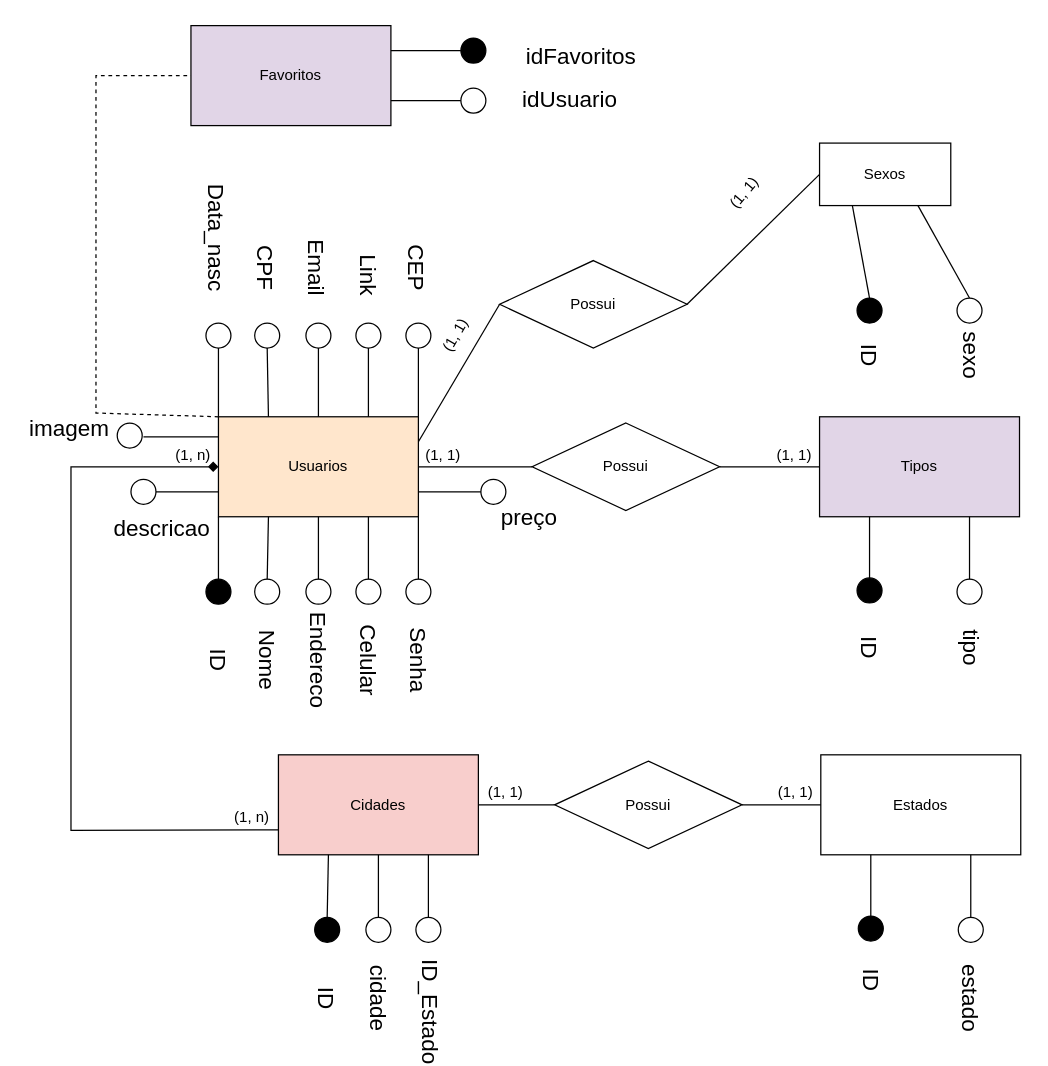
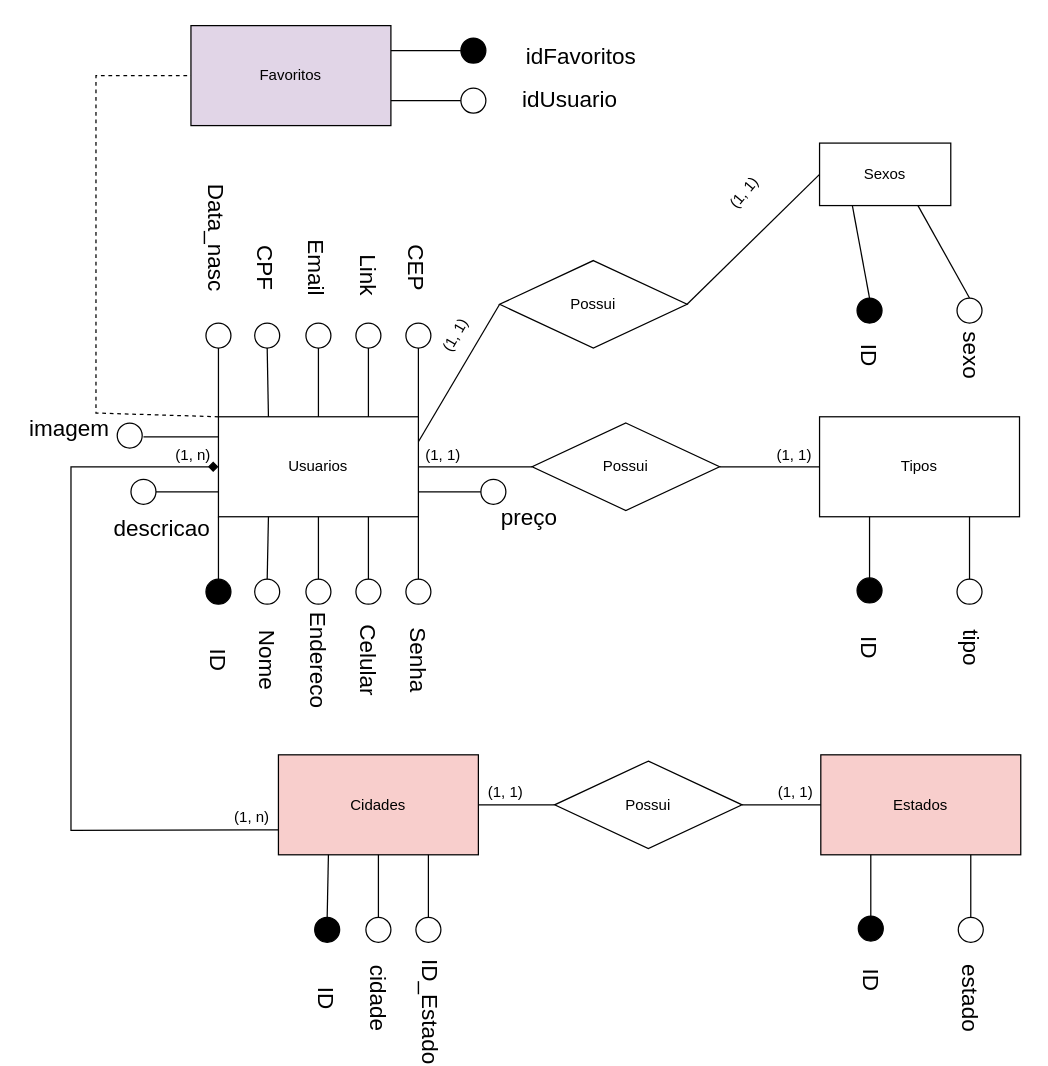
(318, 467) -> (318, 467)
(919, 467) -> (919, 467)
(921, 805) -> (921, 805)
